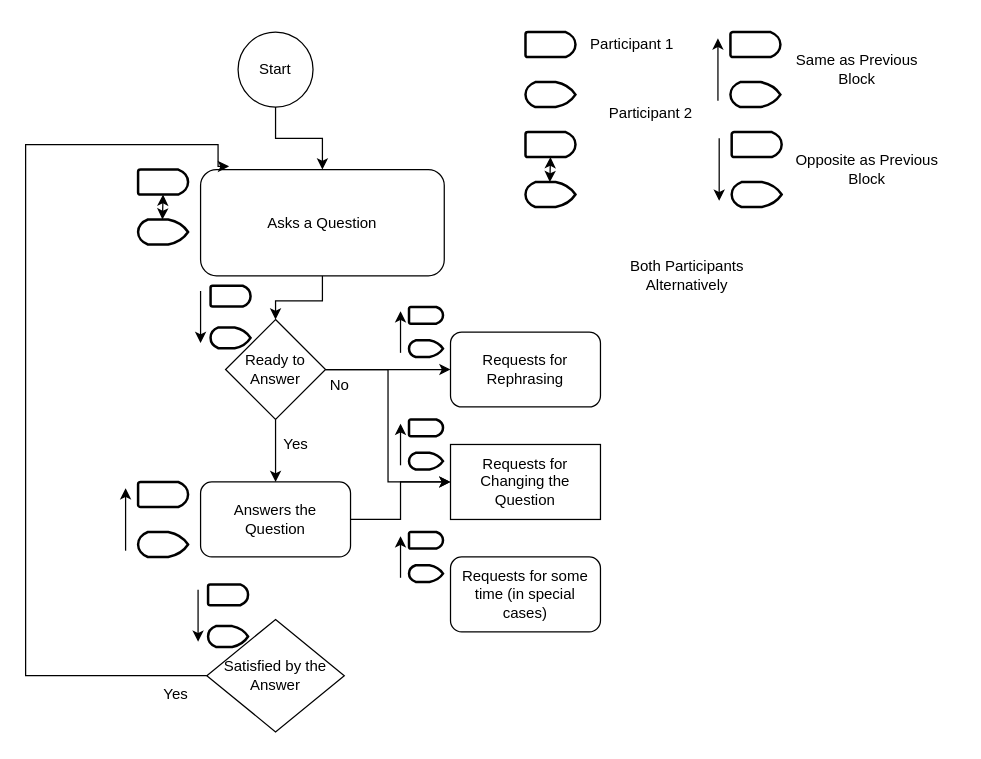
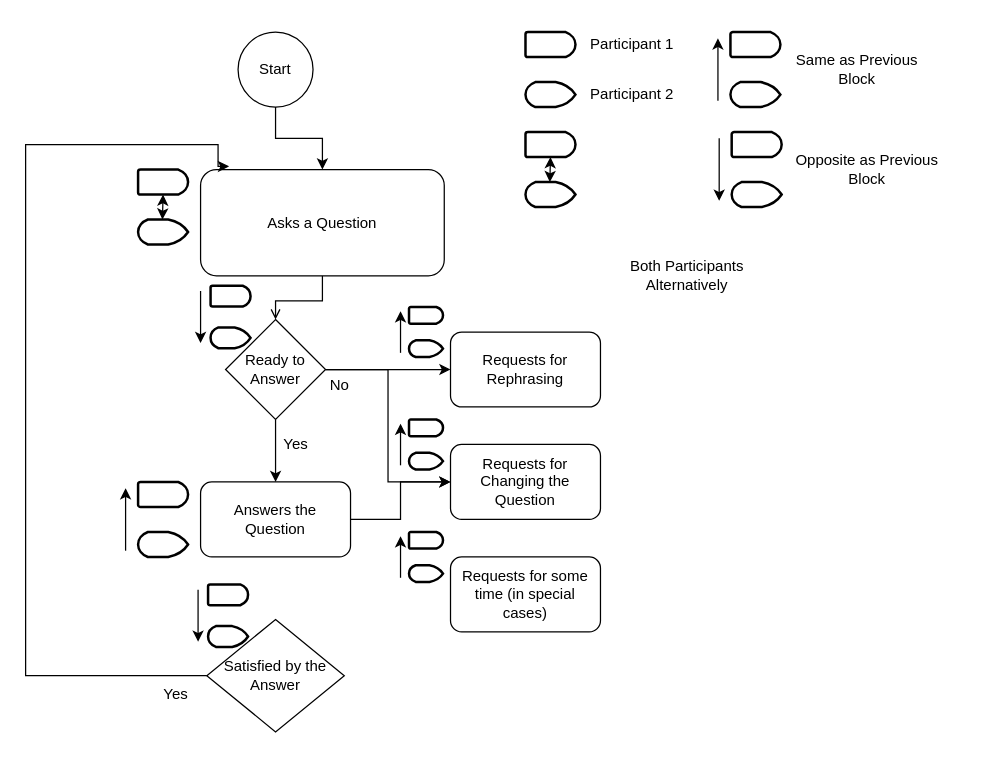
(651, 113) -> (632, 94)
(276, 309) -> (276, 311)
(526, 482) -> (526, 482)
